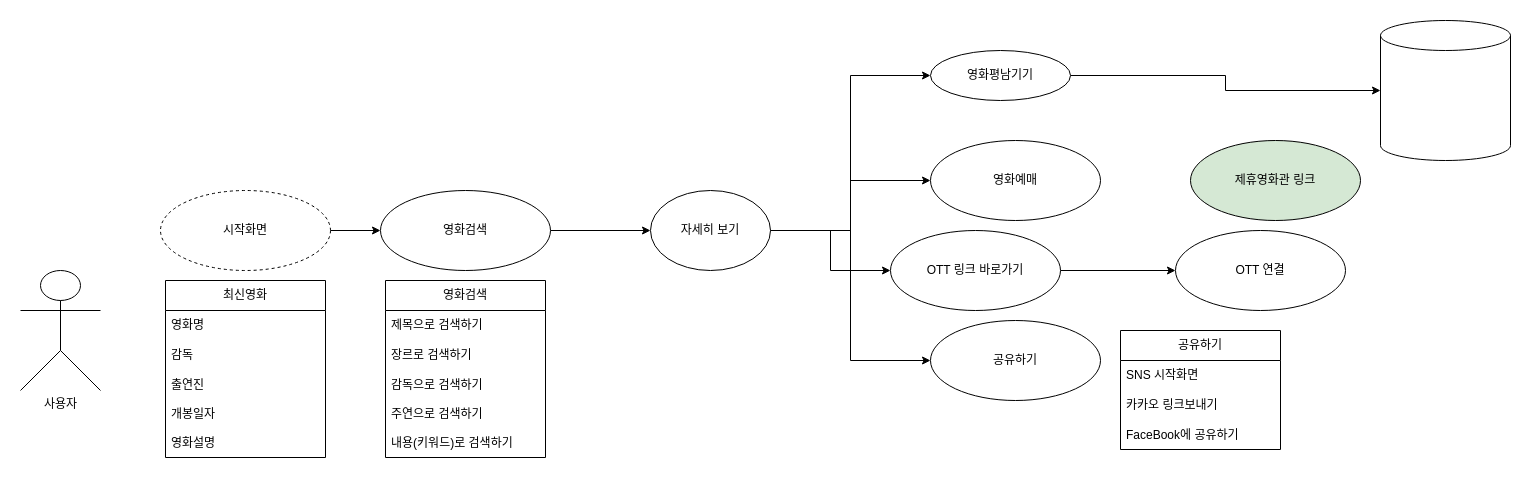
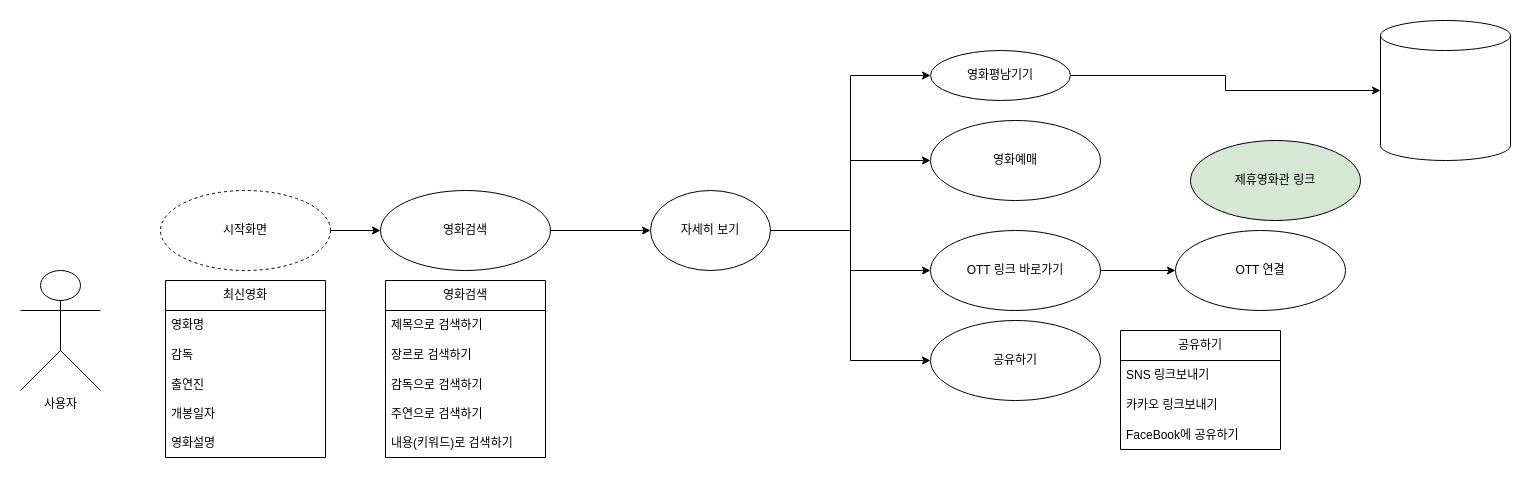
(1016, 181) -> (1016, 161)
(976, 271) -> (1016, 271)
(1162, 376) -> (1168, 376)
